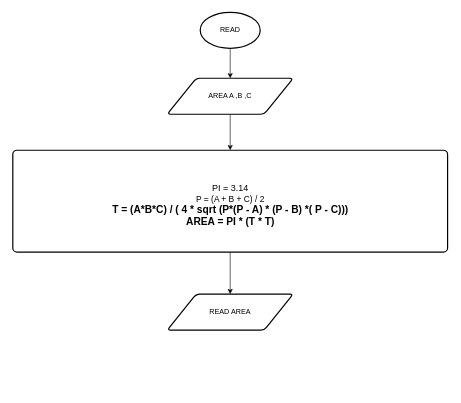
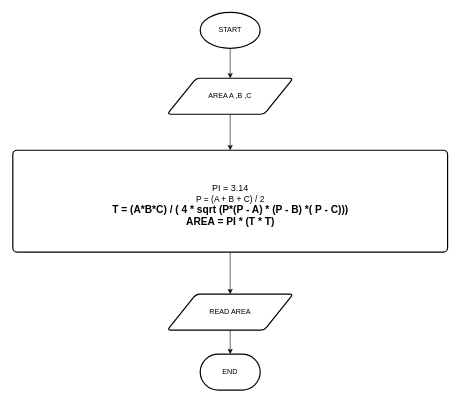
(230, 30) -> (230, 30)
none -> (230, 348)
none -> (230, 372)
